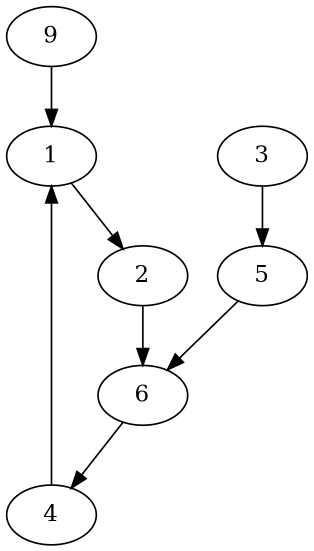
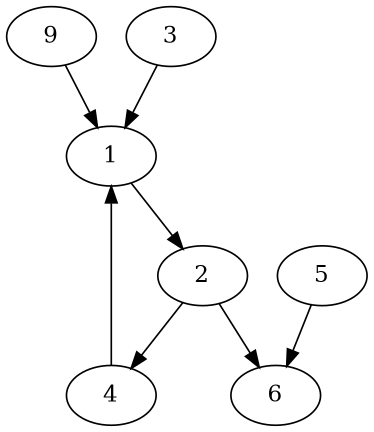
(262, 208) -> (145, 89)
(102, 449) -> (162, 329)
